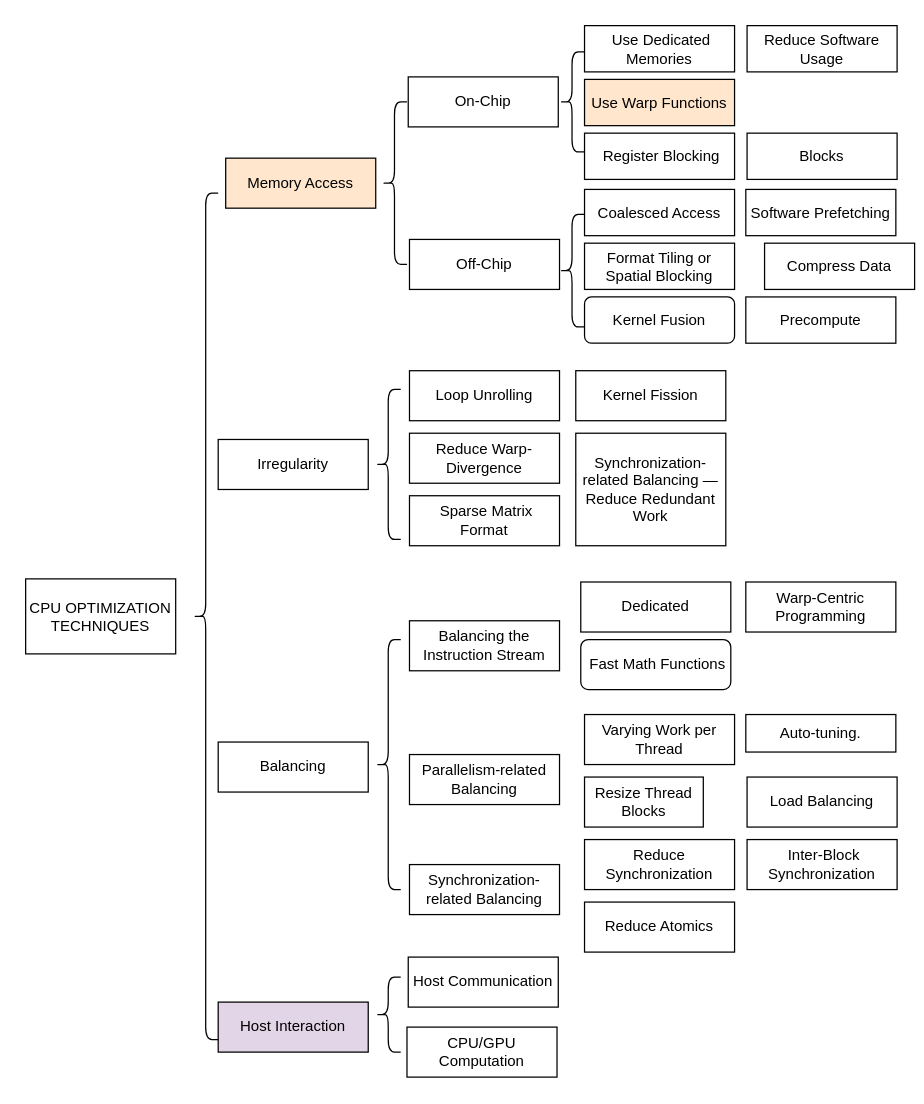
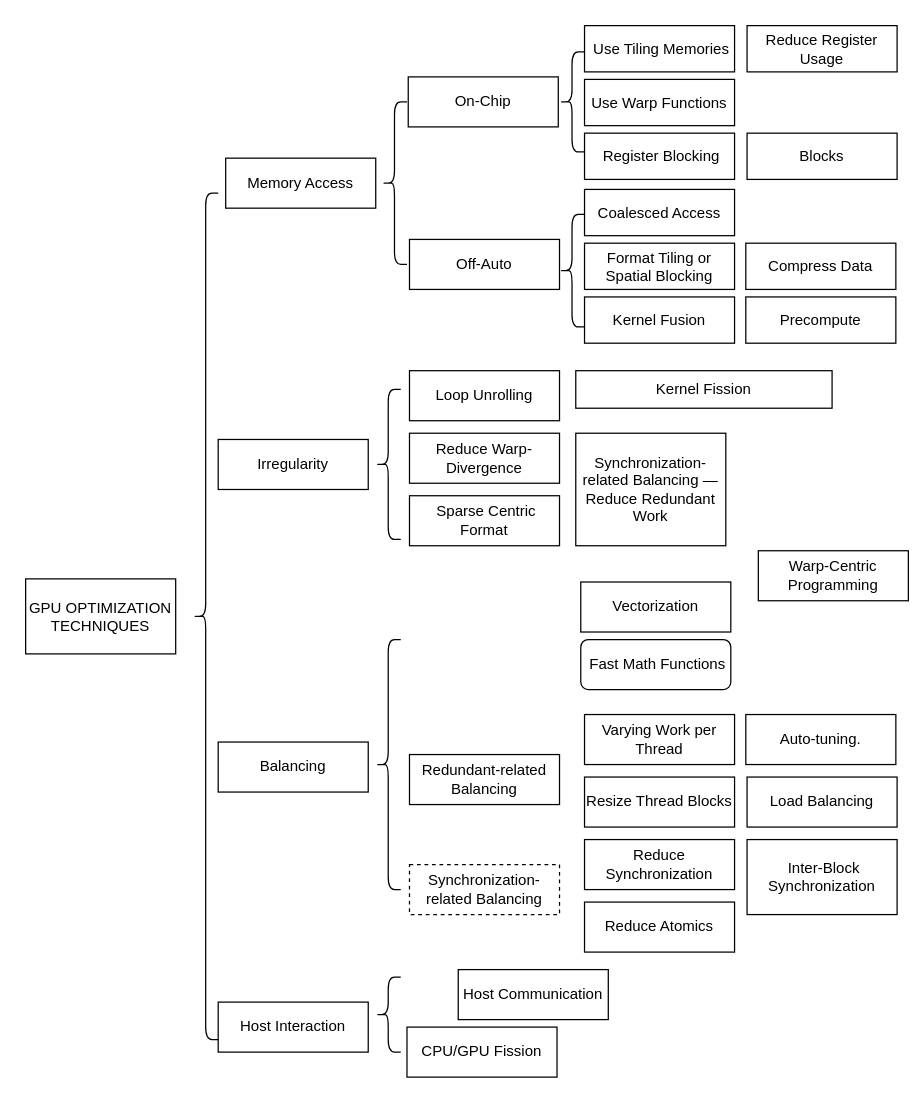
(659, 49) -> (659, 49)
(822, 49) -> (822, 49)
(659, 103) -> (659, 103)
(301, 183) -> (301, 183)
(821, 213) -> none
(484, 264) -> (484, 264)
(839, 266) -> (821, 266)
(659, 320) -> (659, 320)
(651, 396) -> (704, 389)
(484, 521) -> (484, 521)
(656, 607) -> (656, 607)
(821, 607) -> (833, 576)
(101, 617) -> (101, 617)
(484, 646) -> none
(821, 733) -> (821, 739)
(484, 779) -> (484, 779)
(644, 802) -> (659, 802)
(822, 864) -> (822, 877)
(484, 889) -> (484, 889)
(483, 982) -> (533, 994)
(293, 1027) -> (293, 1027)
(482, 1052) -> (482, 1052)
